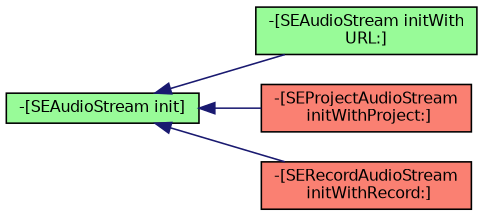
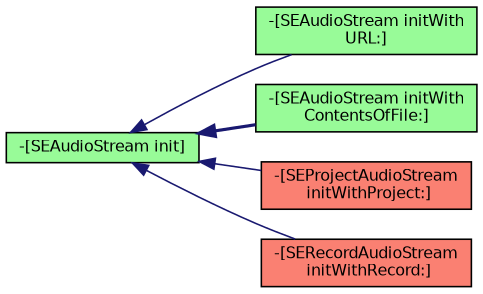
none -> (366, 108)
